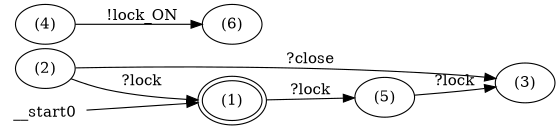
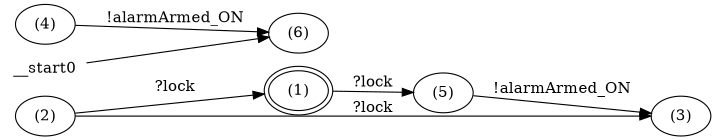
(142, 16) -> (175, 18)
(311, 59) -> (373, 108)
(455, 81) -> (562, 89)
(137, 107) -> (172, 51)
